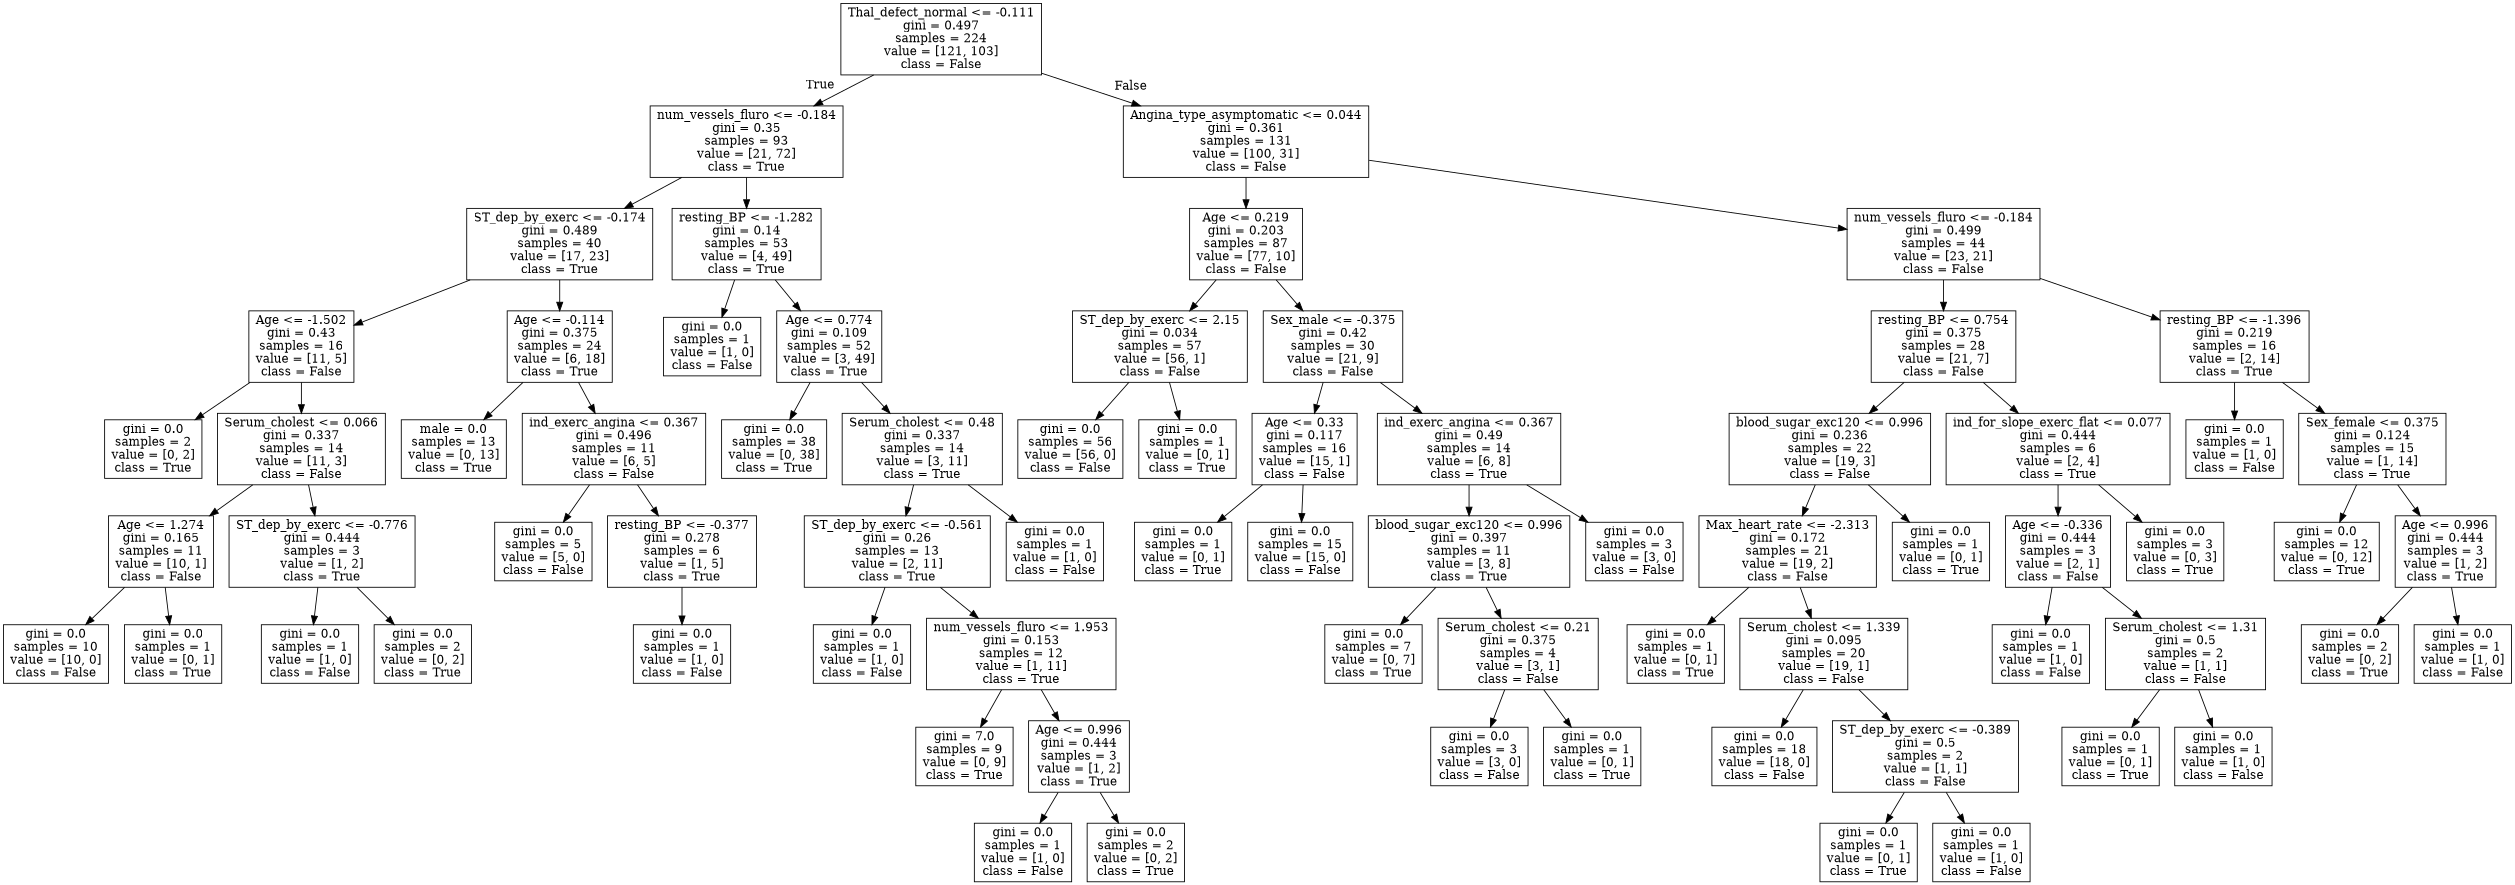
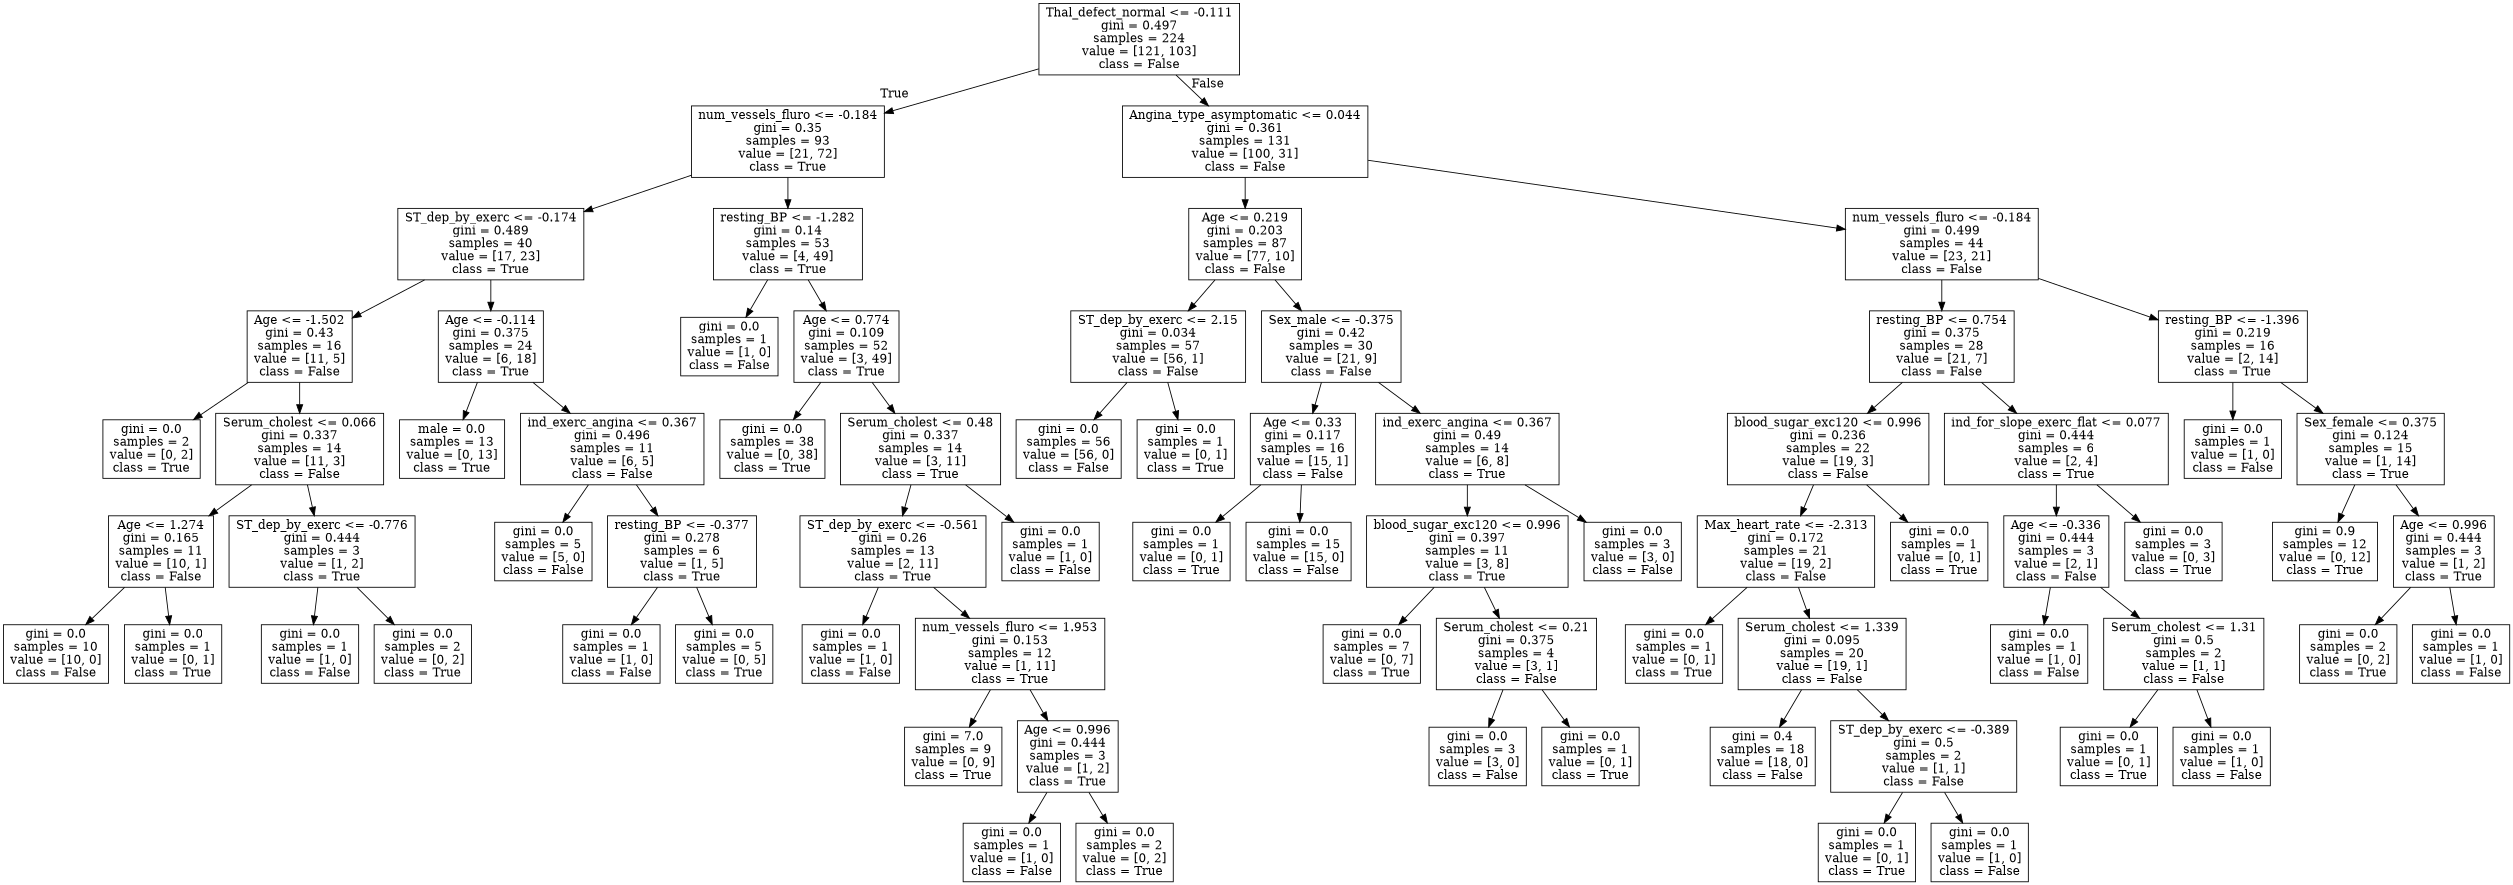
(2327, 552) -> (2325, 552)
none -> (724, 654)
(1764, 756) -> (1763, 756)
